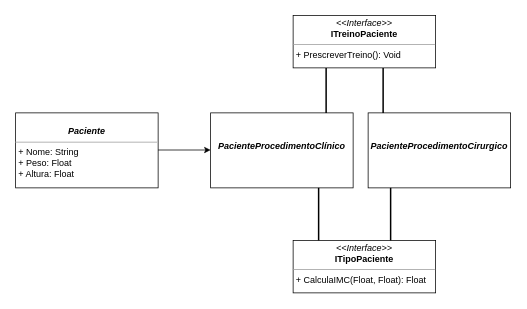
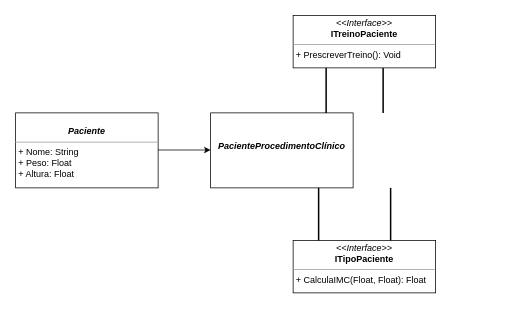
(439, 150) -> none
